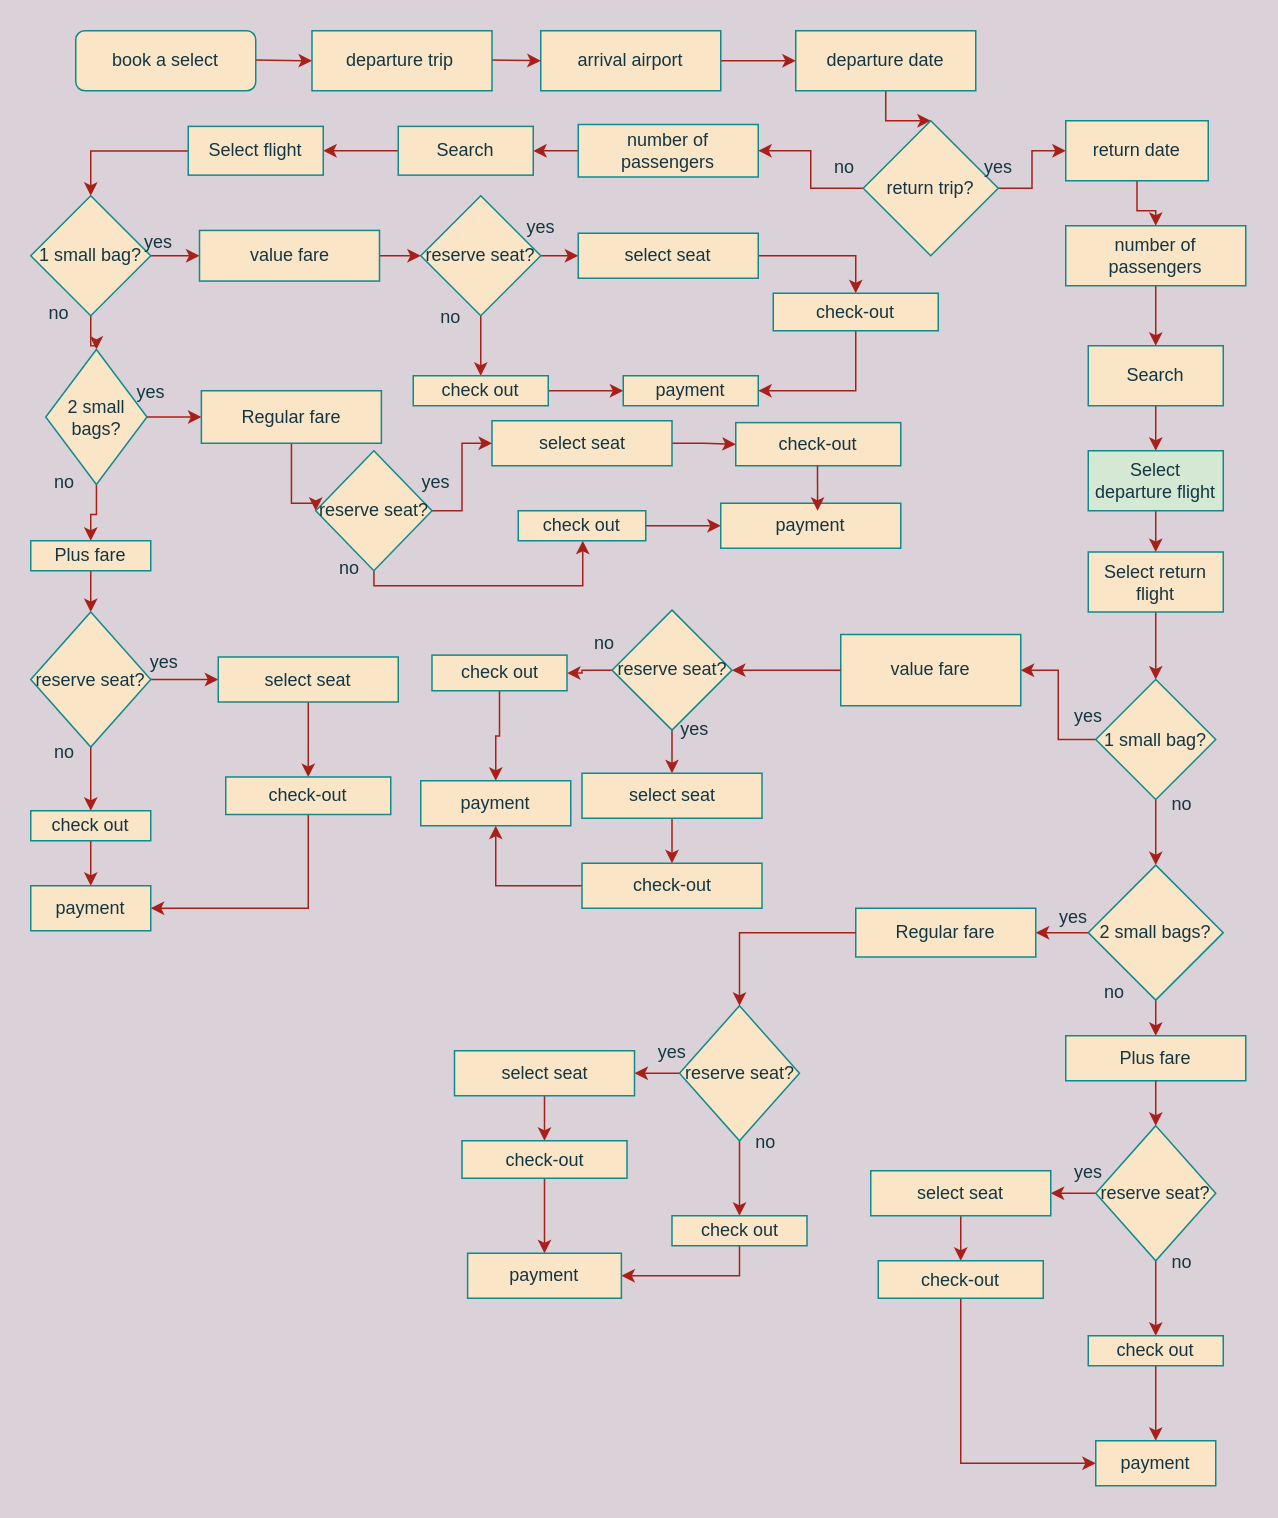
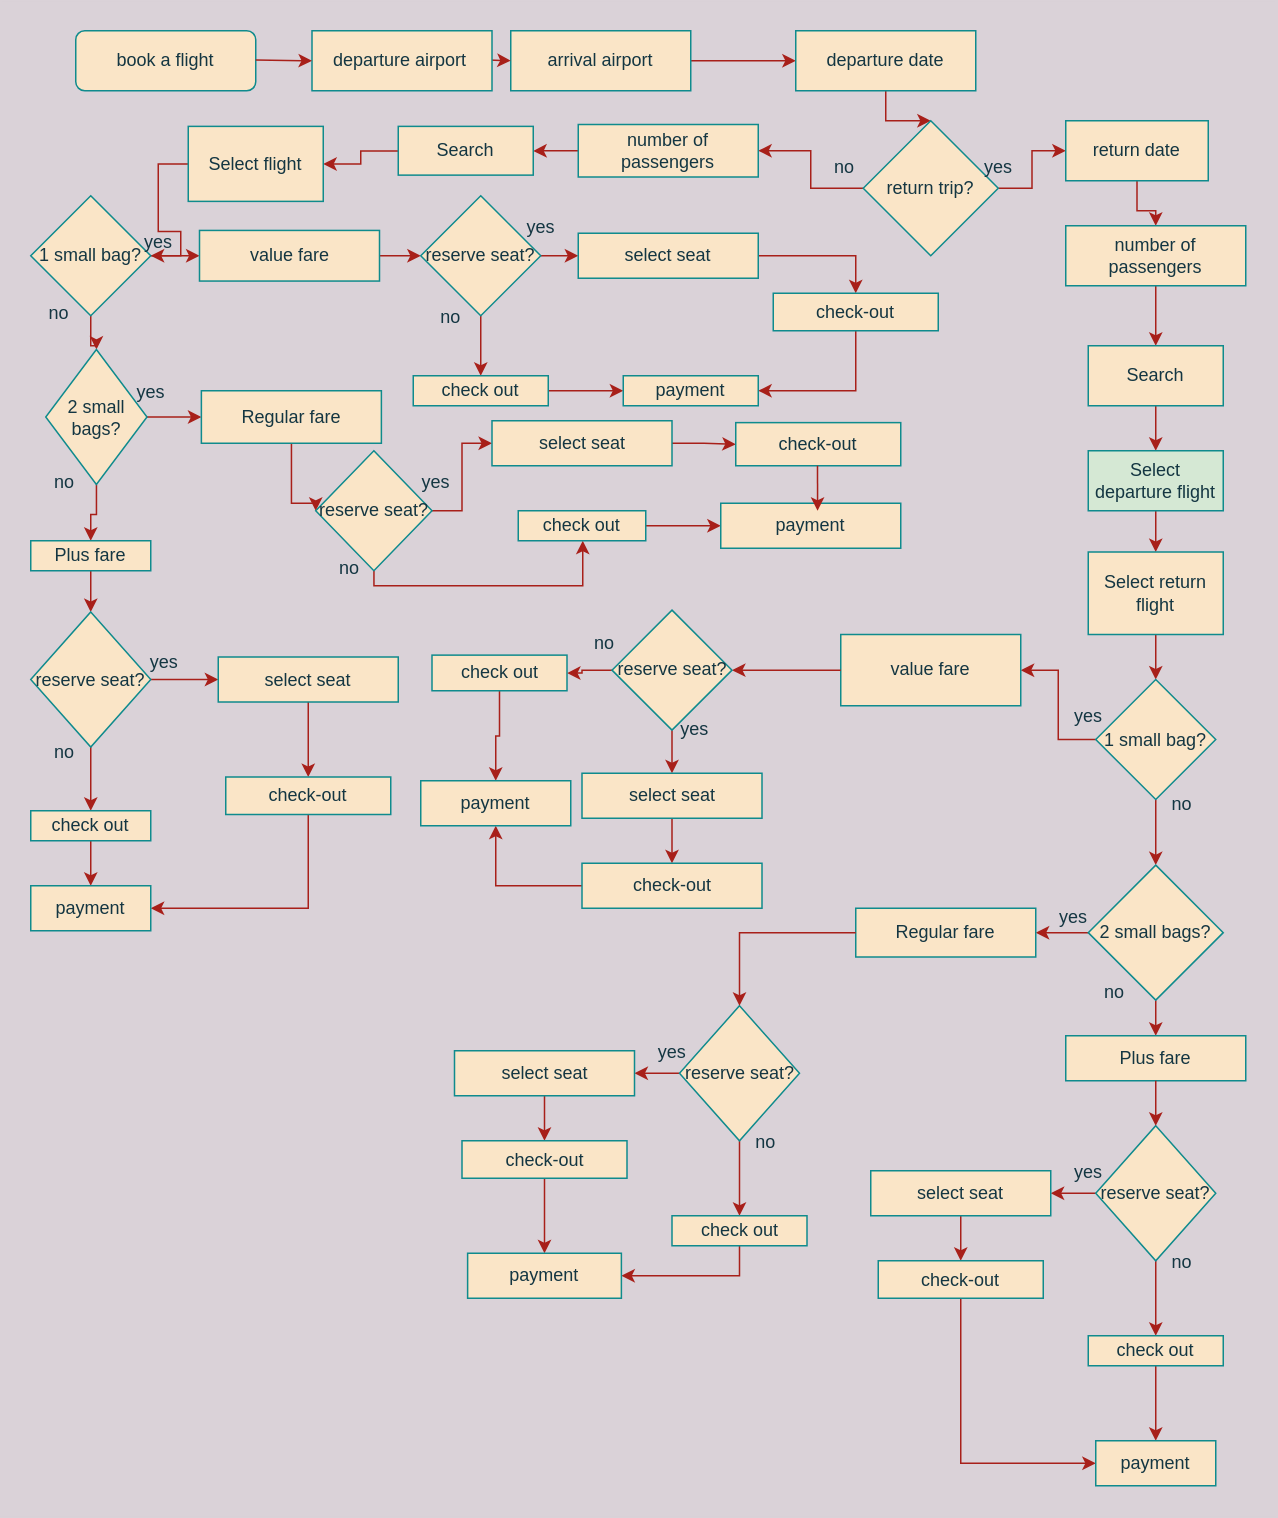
(166, 61) -> (166, 61)
(403, 61) -> (403, 61)
(631, 61) -> (601, 61)
(256, 151) -> (256, 164)
(1156, 582) -> (1156, 593)
